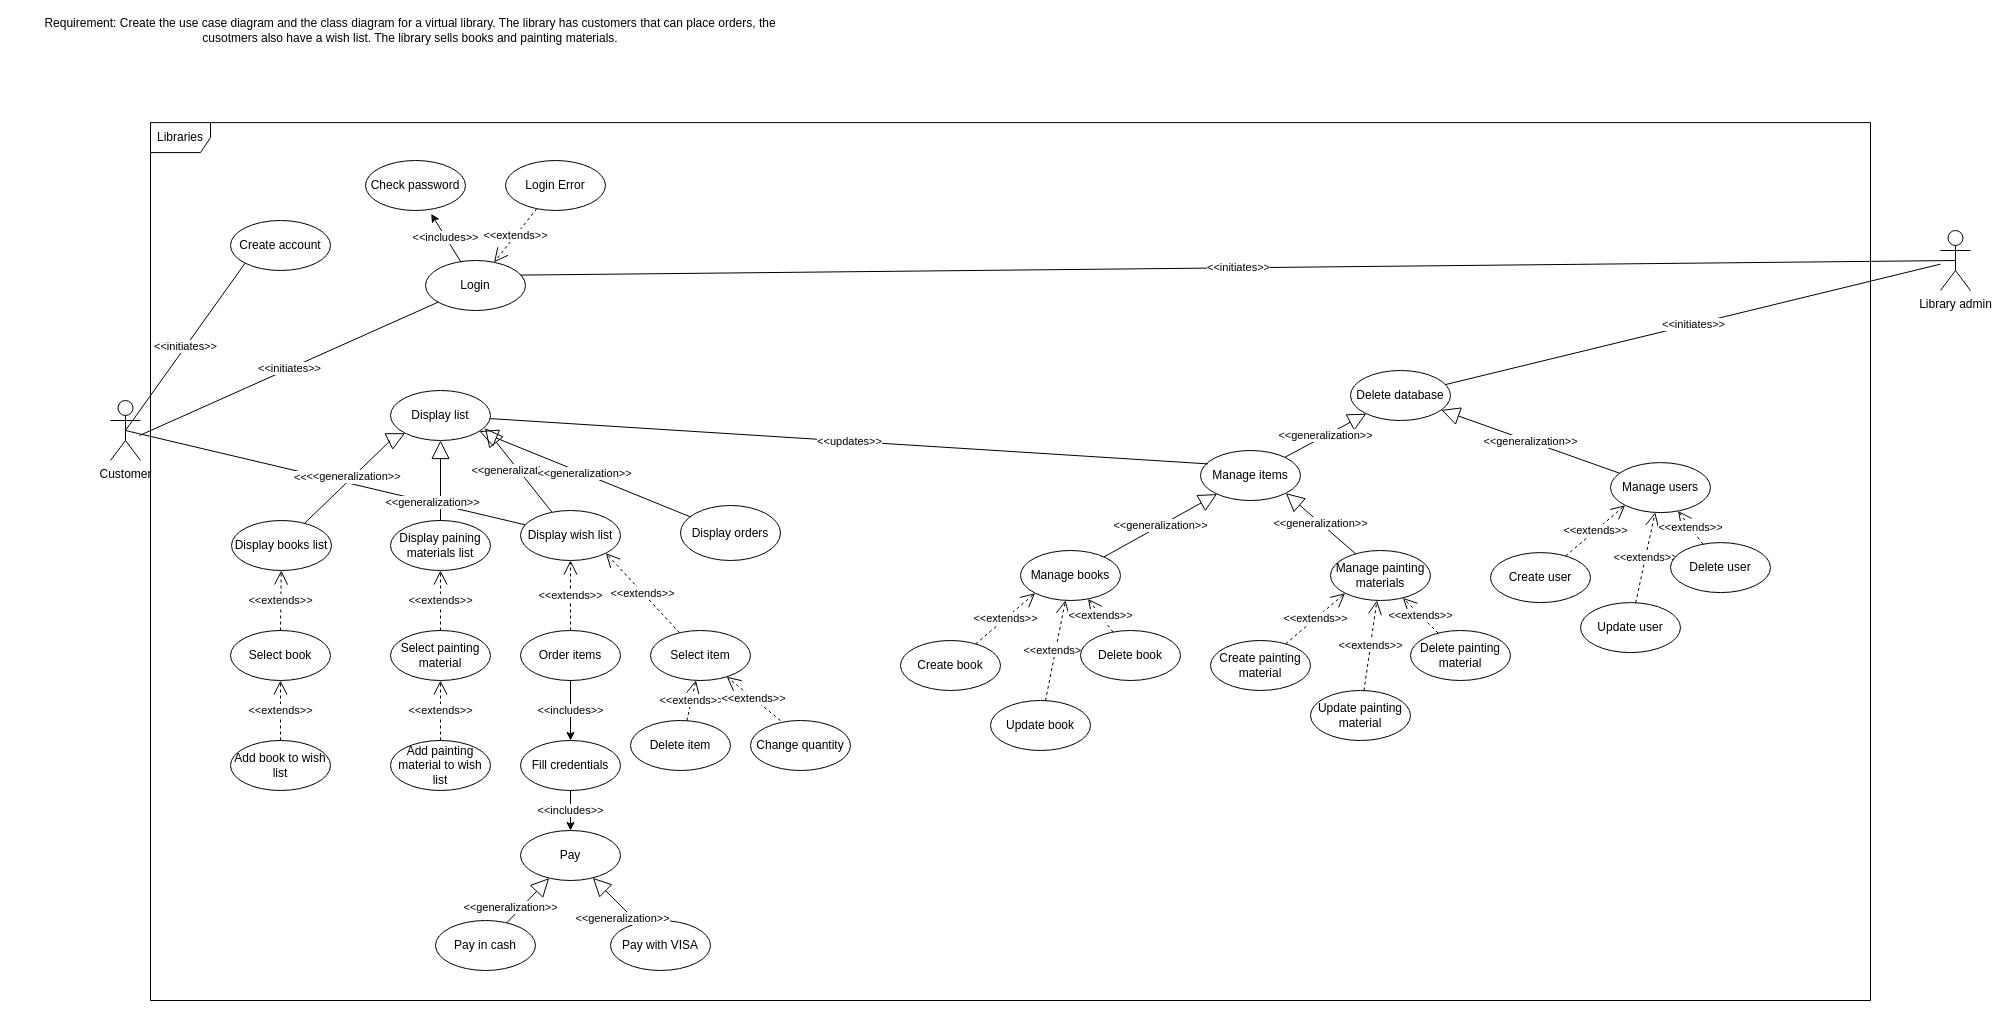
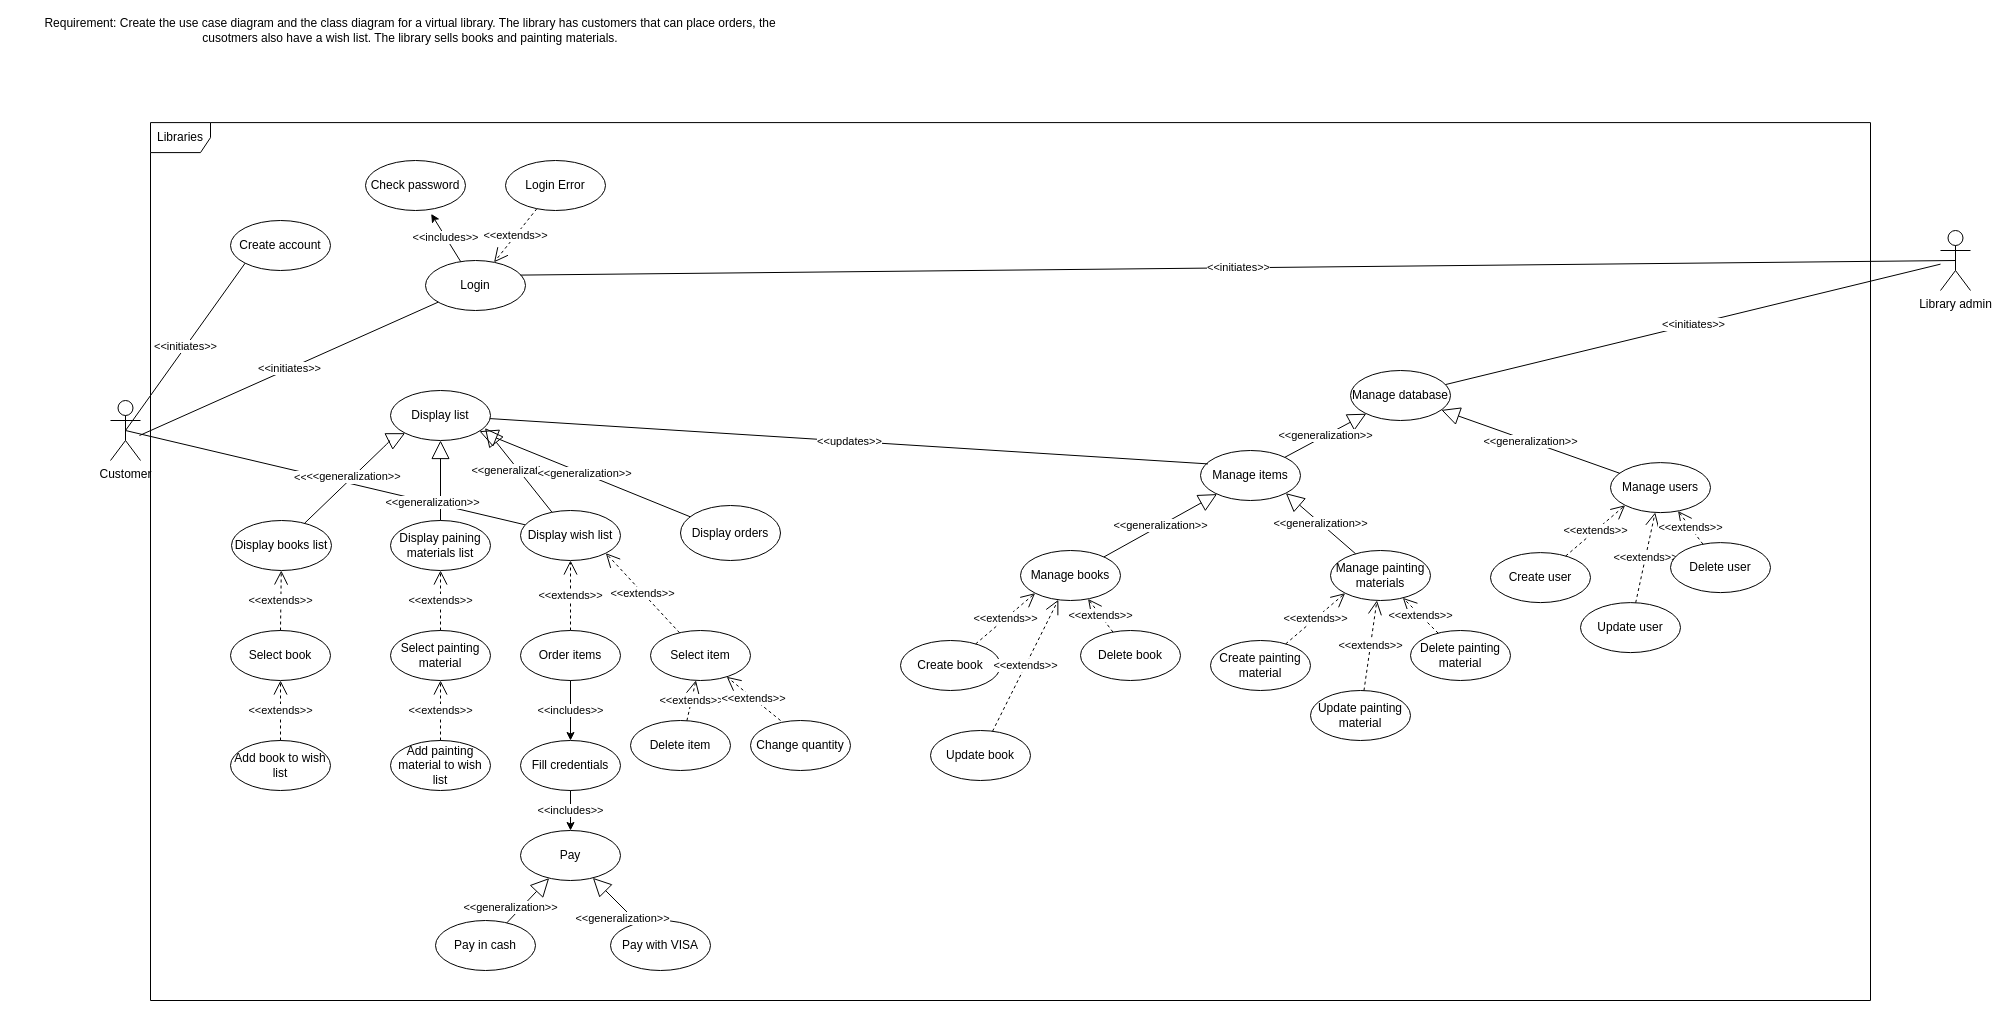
(1401, 396) -> (1401, 396)
(1041, 726) -> (981, 756)
